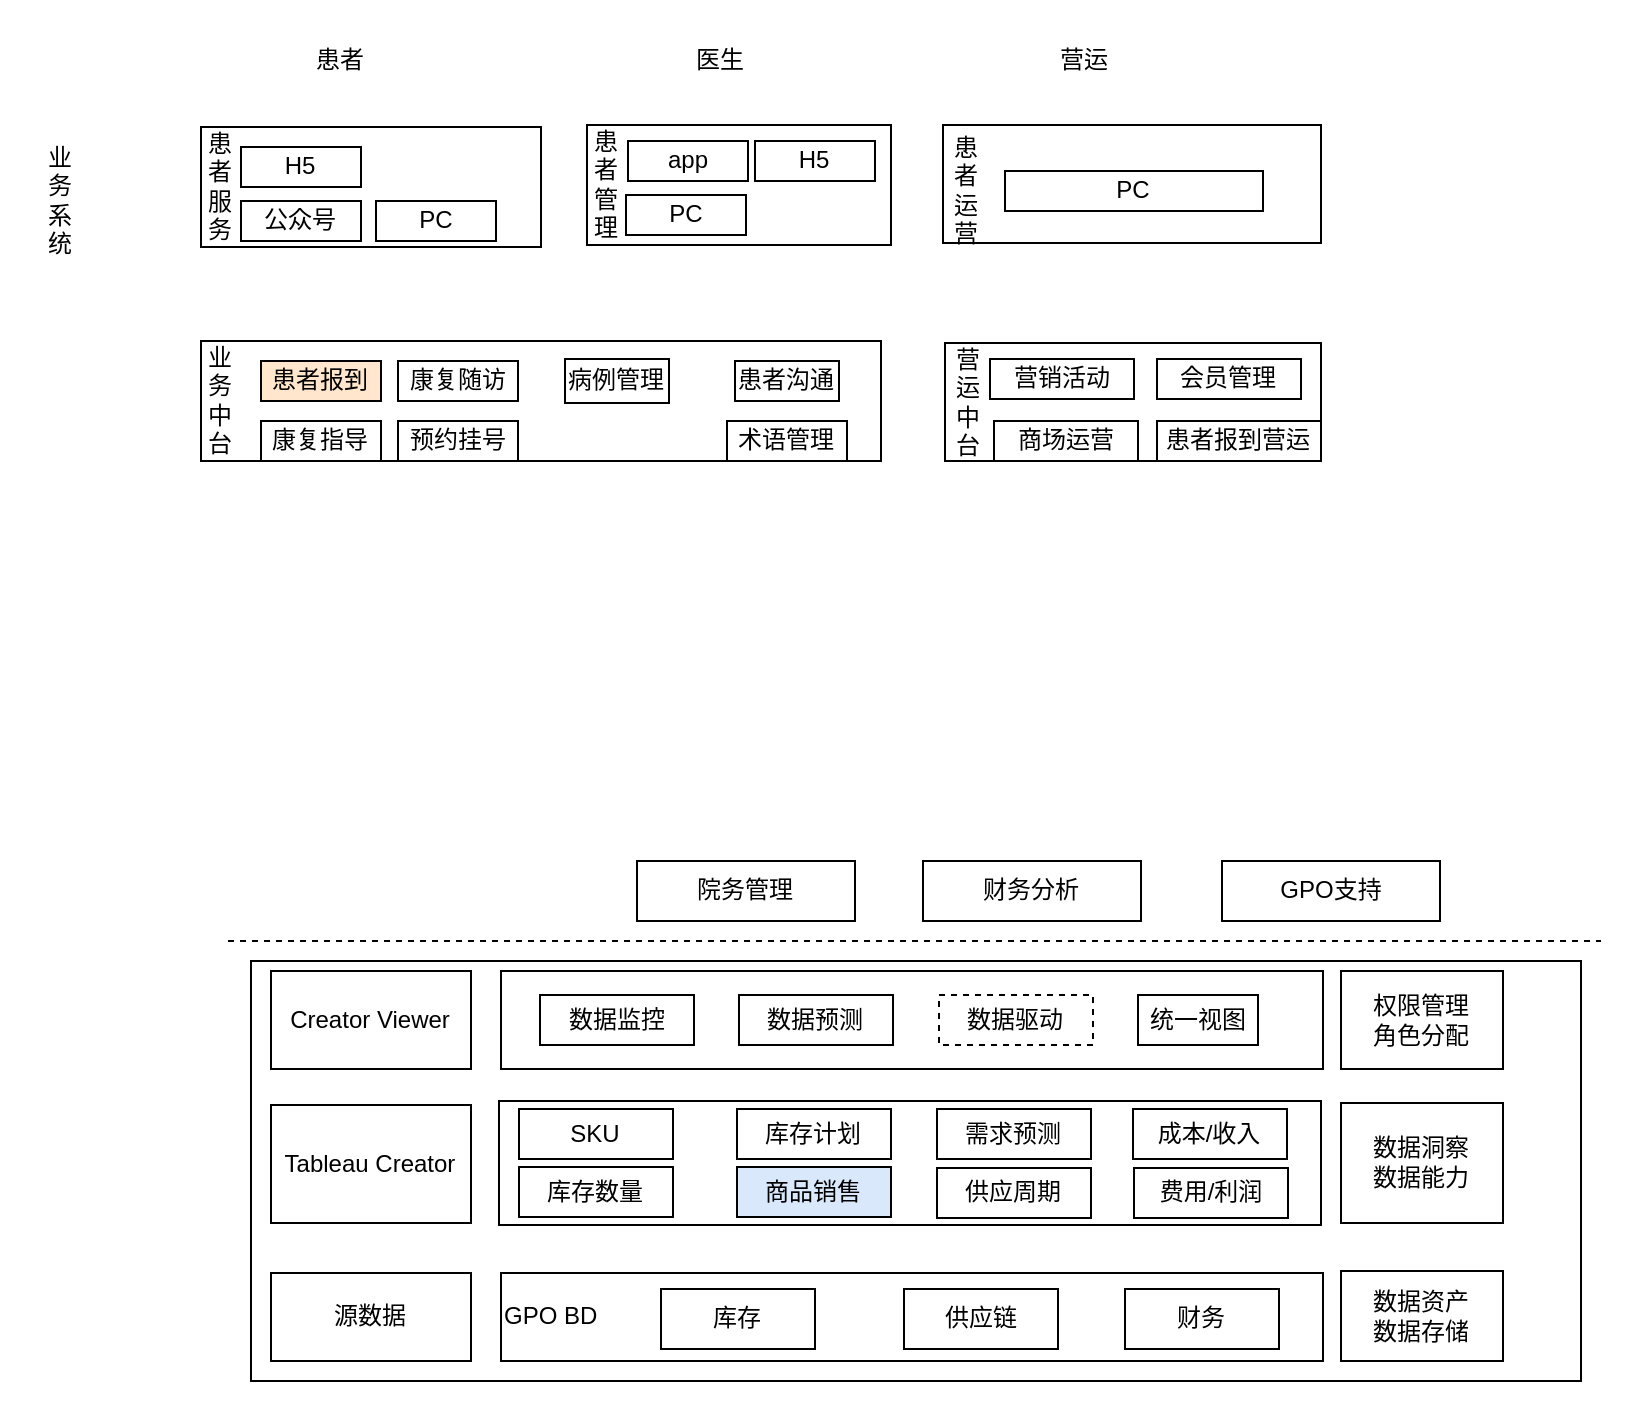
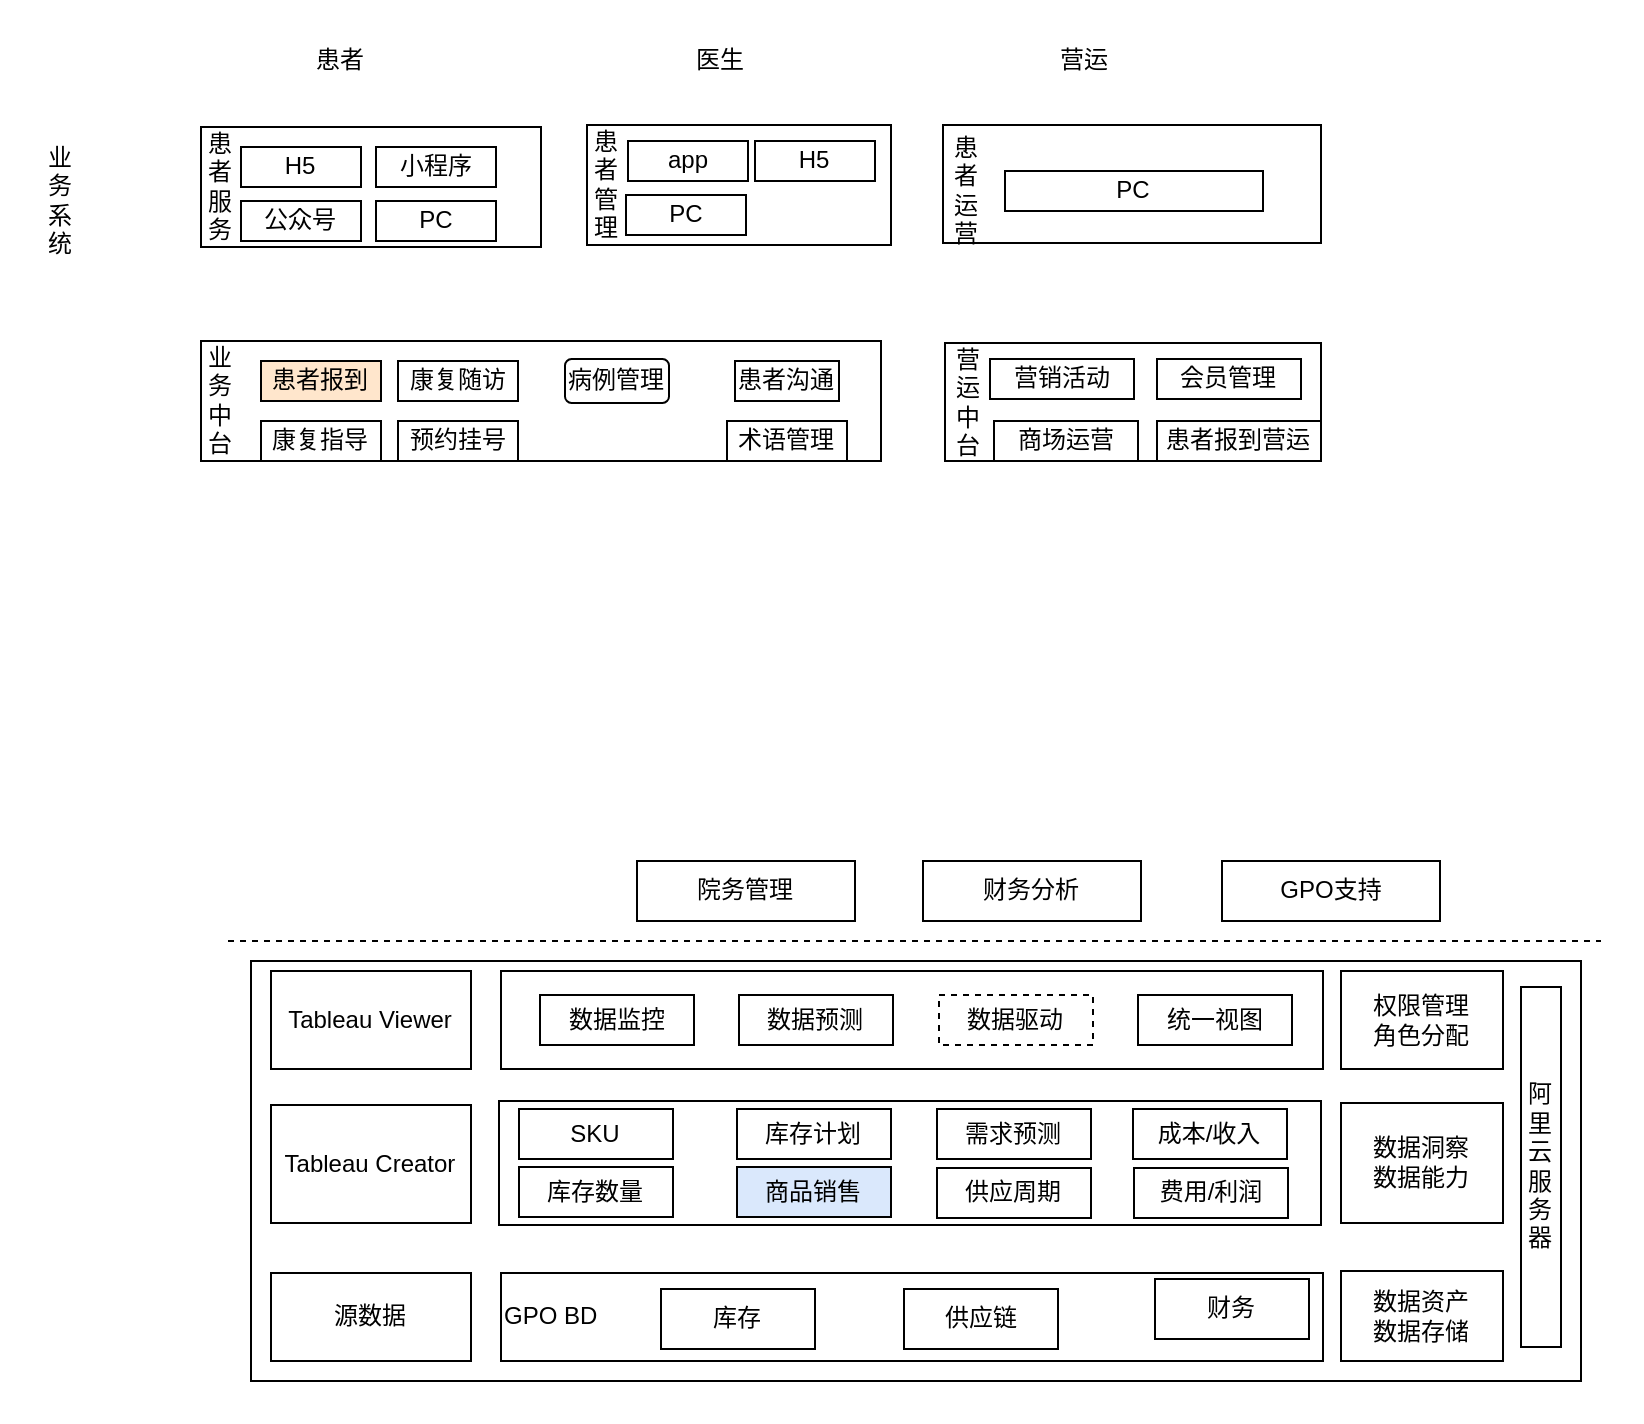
none -> (436, 167)
(617, 381) -> (617, 381)
(1198, 1020) -> (1215, 1020)
(371, 1021) -> (371, 1021)
none -> (1541, 1167)
(1202, 1319) -> (1232, 1309)
